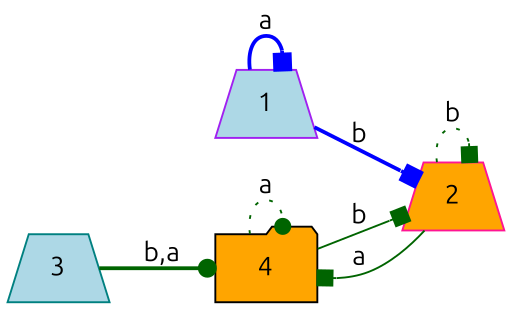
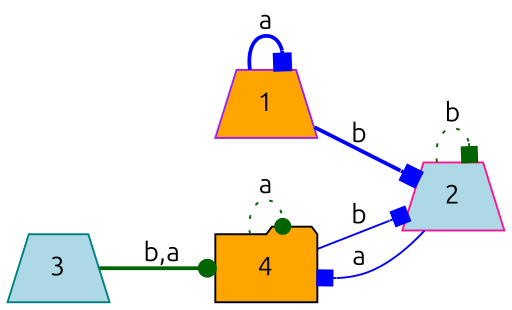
(266, 104) -> (266, 104)
(453, 196) -> (453, 196)
(354, 235) -> (354, 235)
(385, 264) -> (385, 264)
